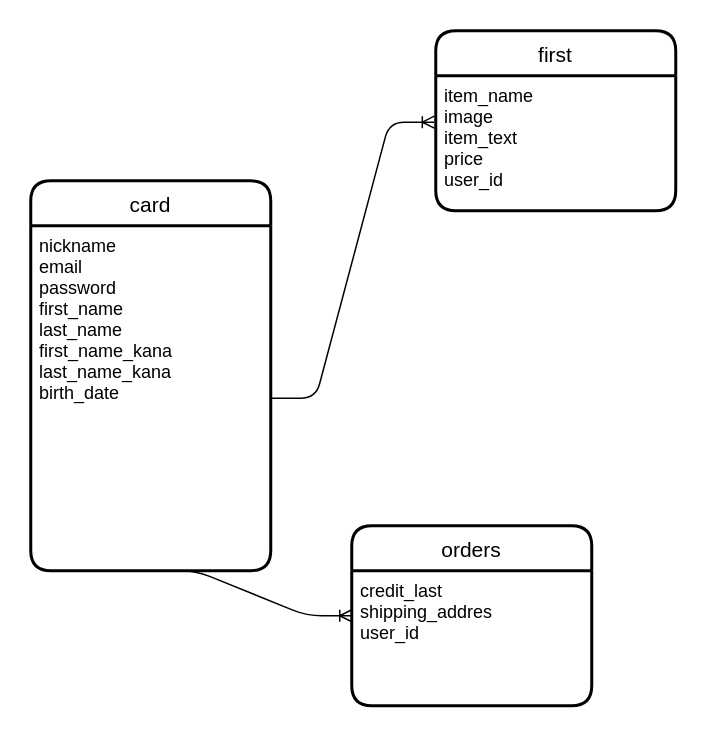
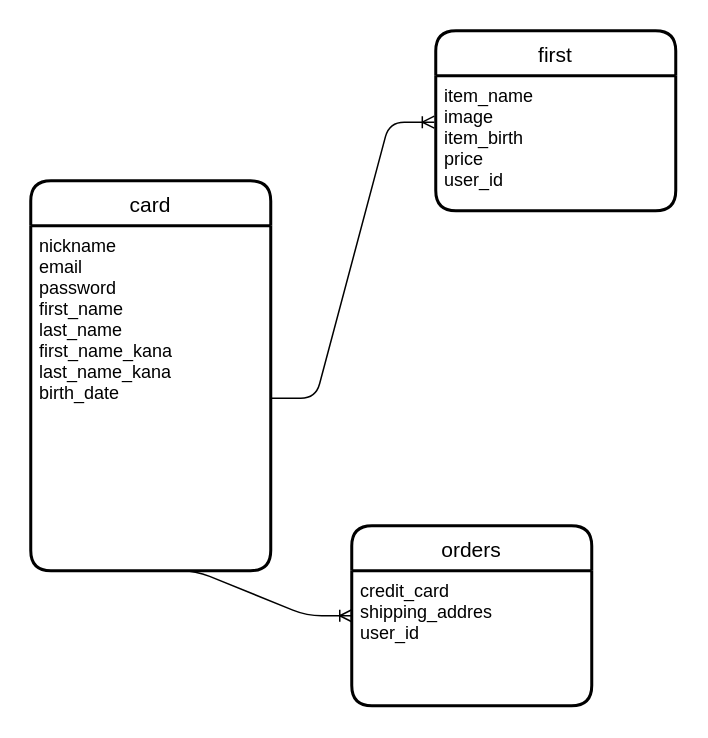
(487, 96) -> (487, 96)
(411, 591) -> (413, 591)
